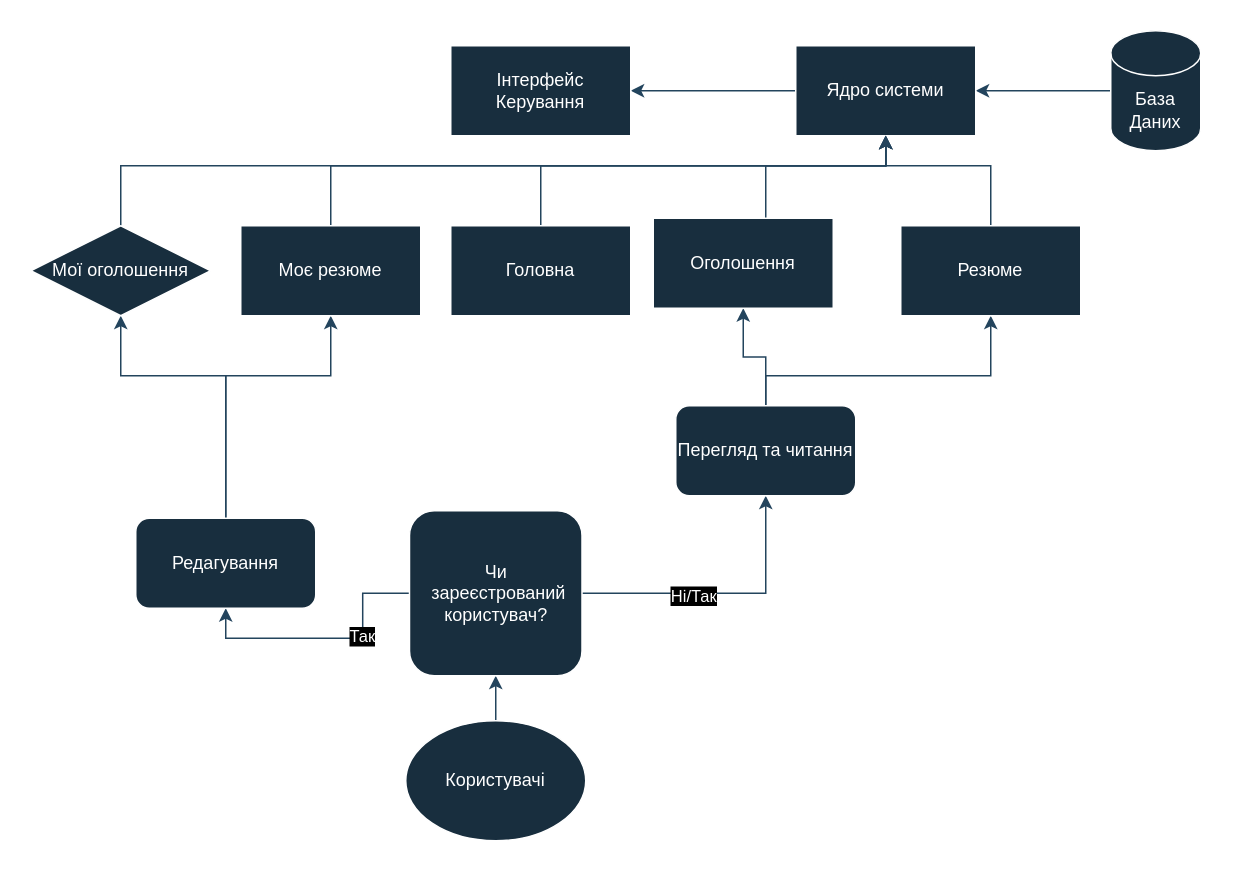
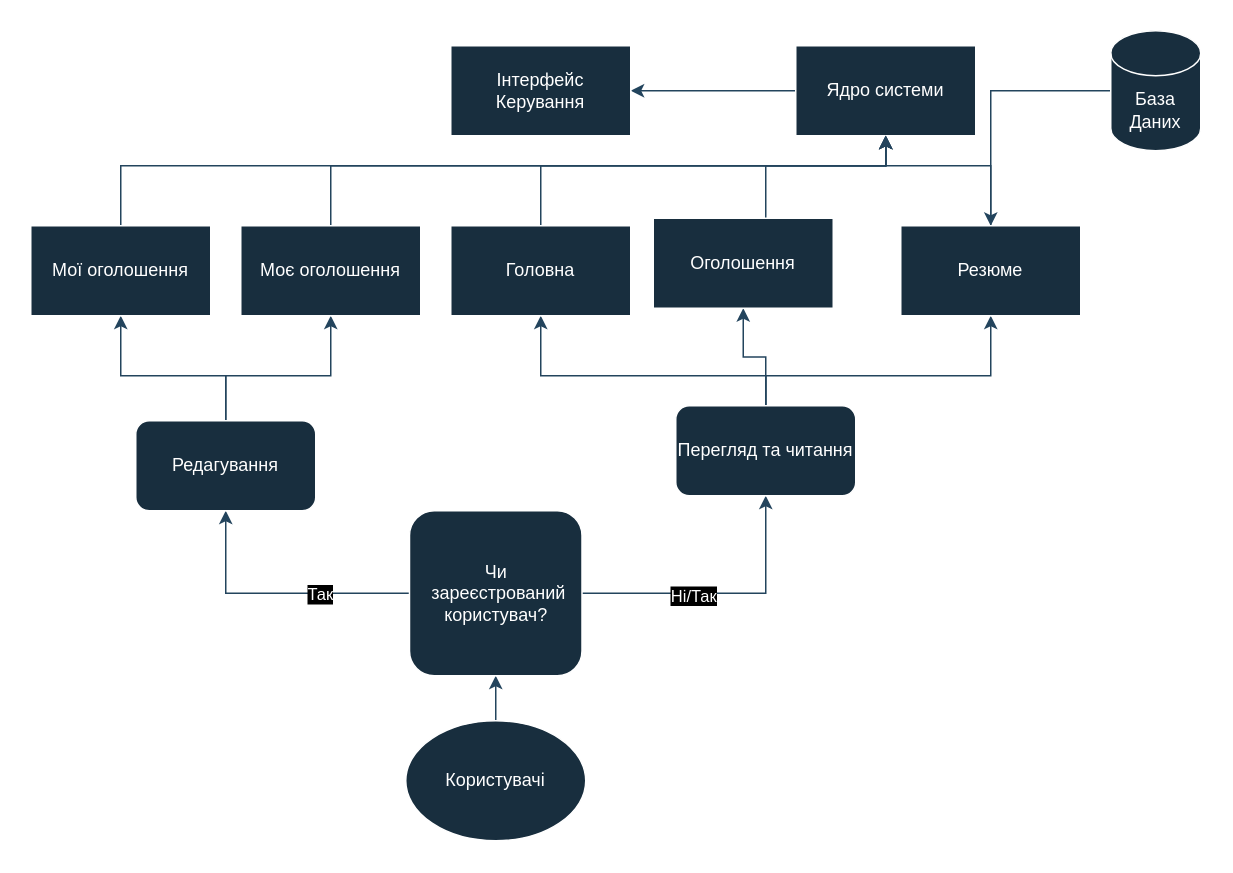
(989, 91) -> (991, 126)
(121, 271) -> (121, 271)
(331, 271) -> (331, 271)
none -> (627, 376)
(226, 563) -> (226, 466)
